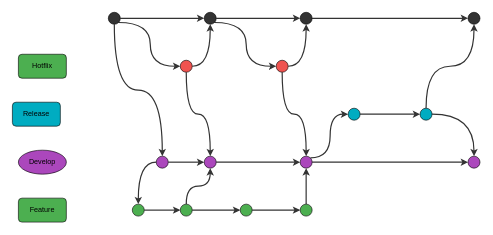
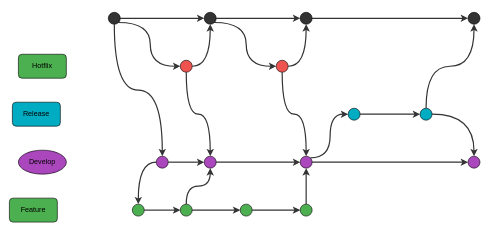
(42, 210) -> (33, 210)
